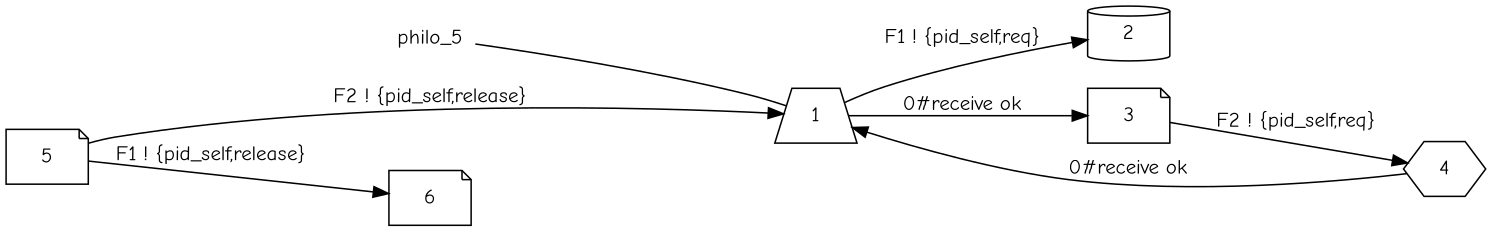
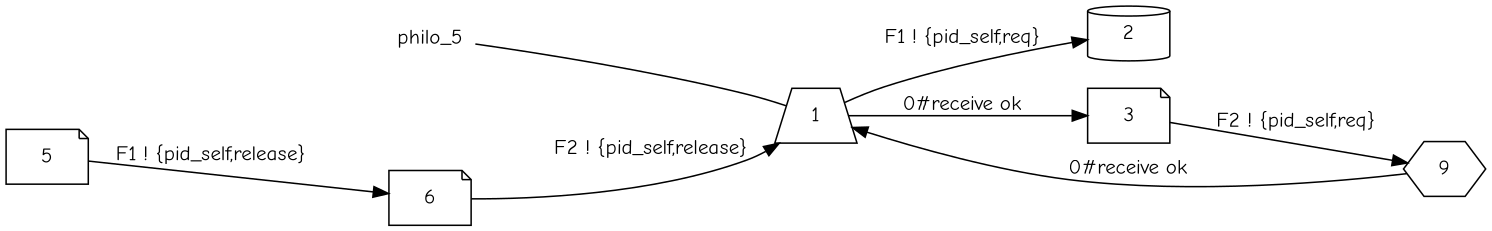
(427, 110) -> (621, 189)
(1445, 169) -> (1445, 169)
